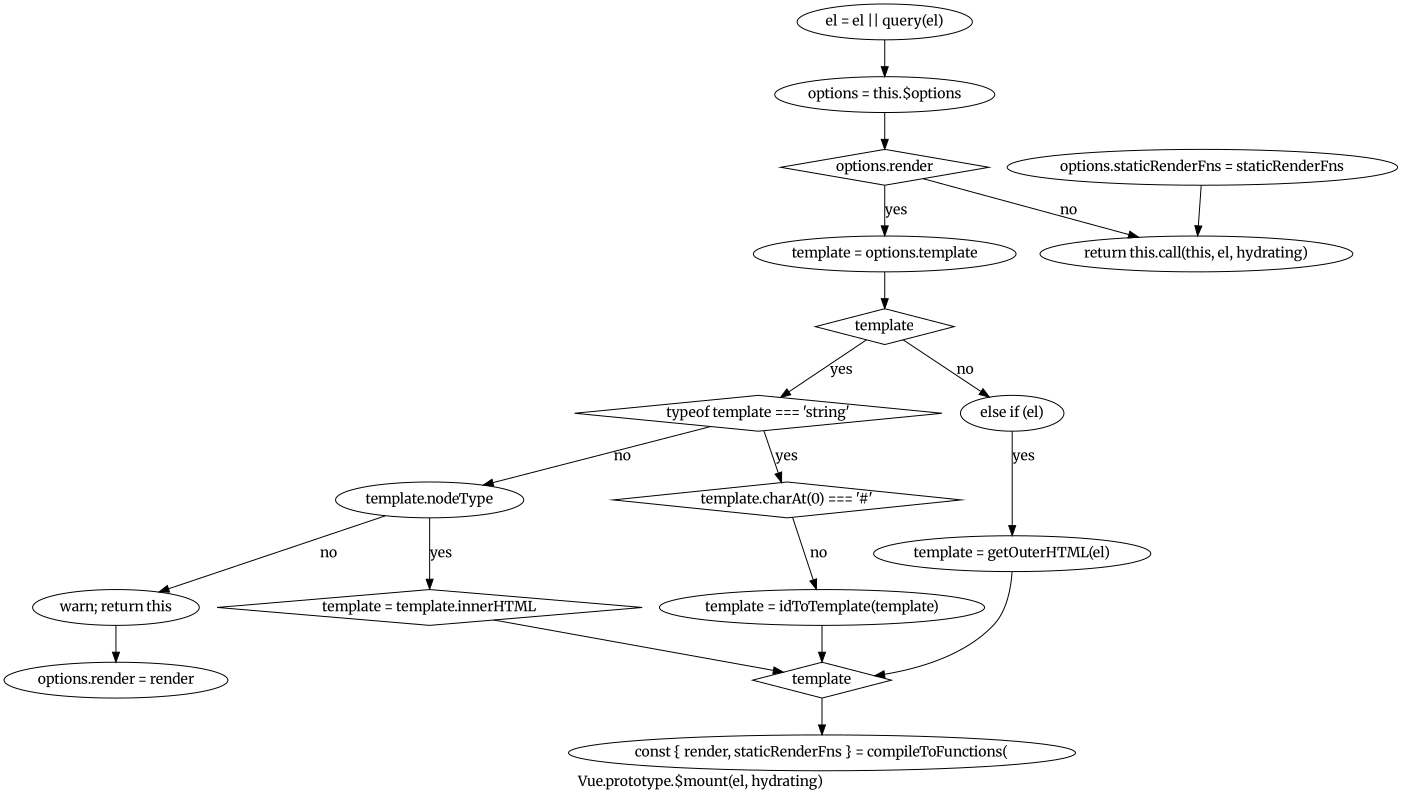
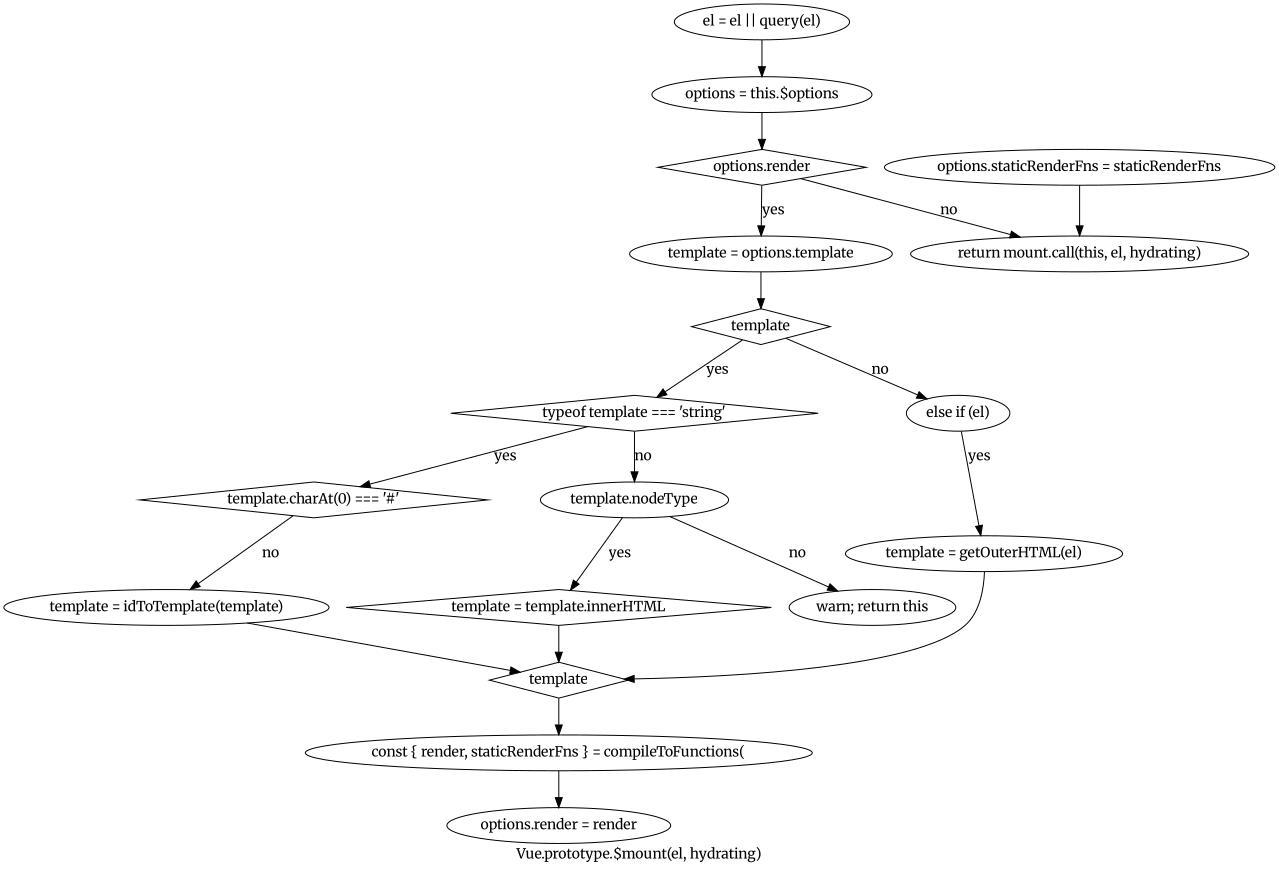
(1196, 254) -> (1080, 254)
(116, 639) -> (559, 784)
